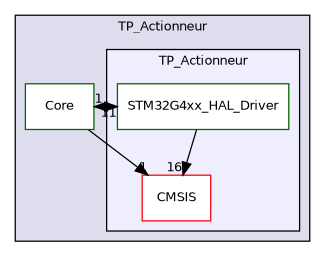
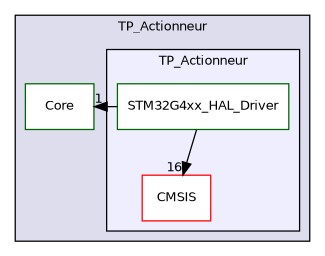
(99, 107) -> none
(114, 150) -> none
